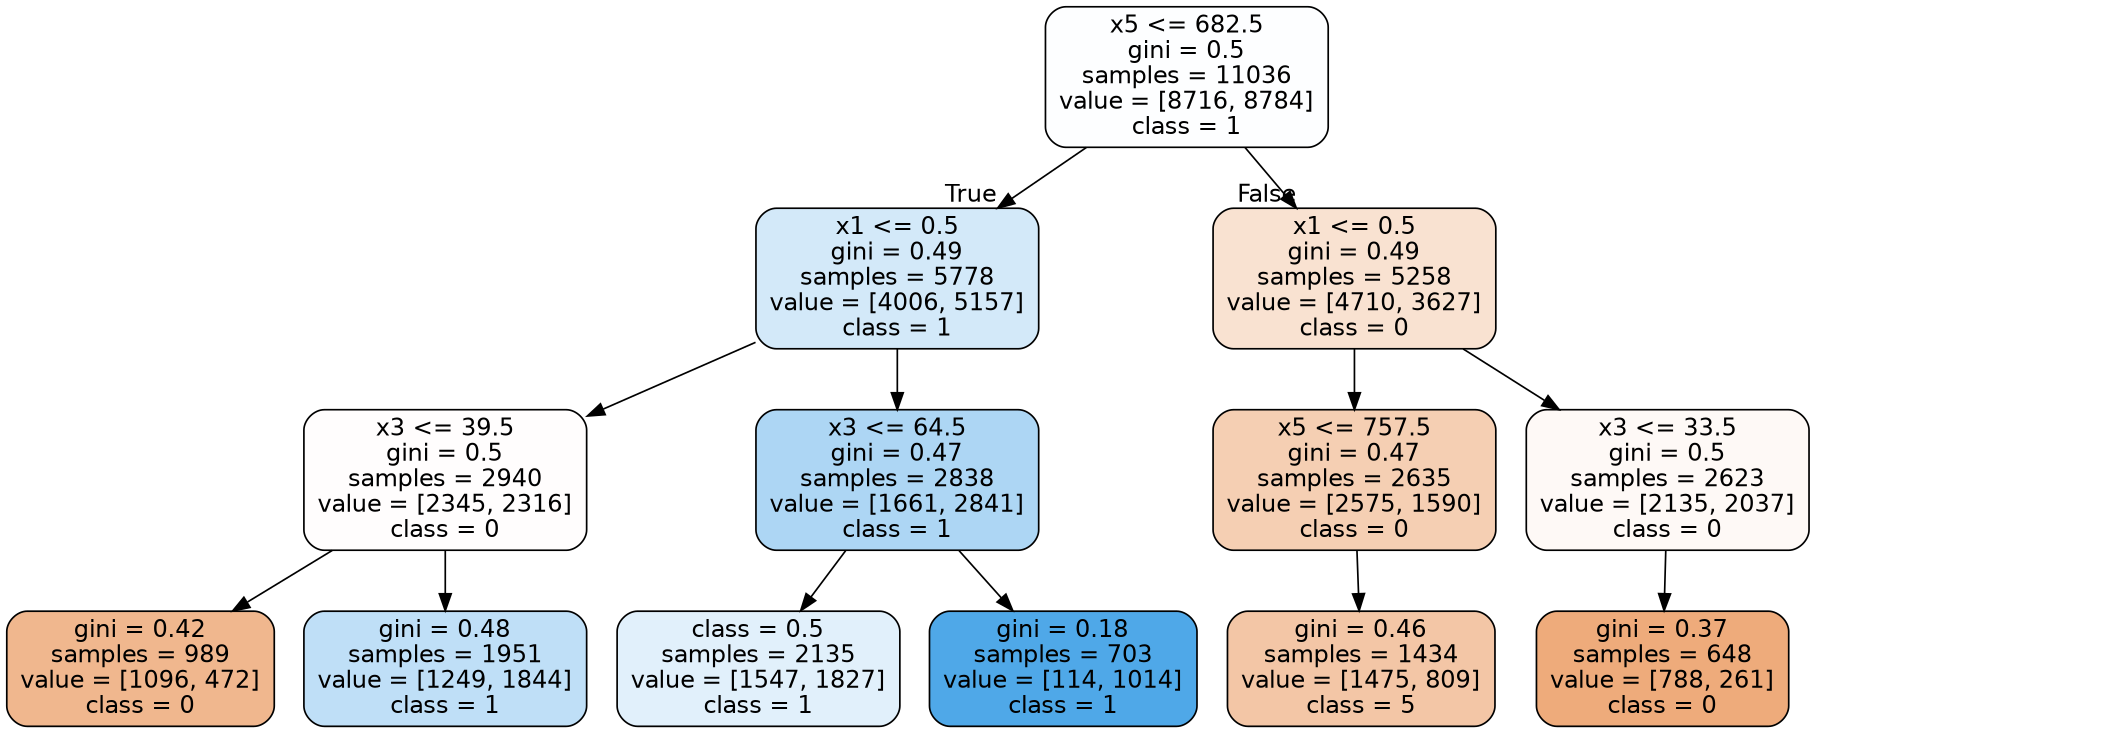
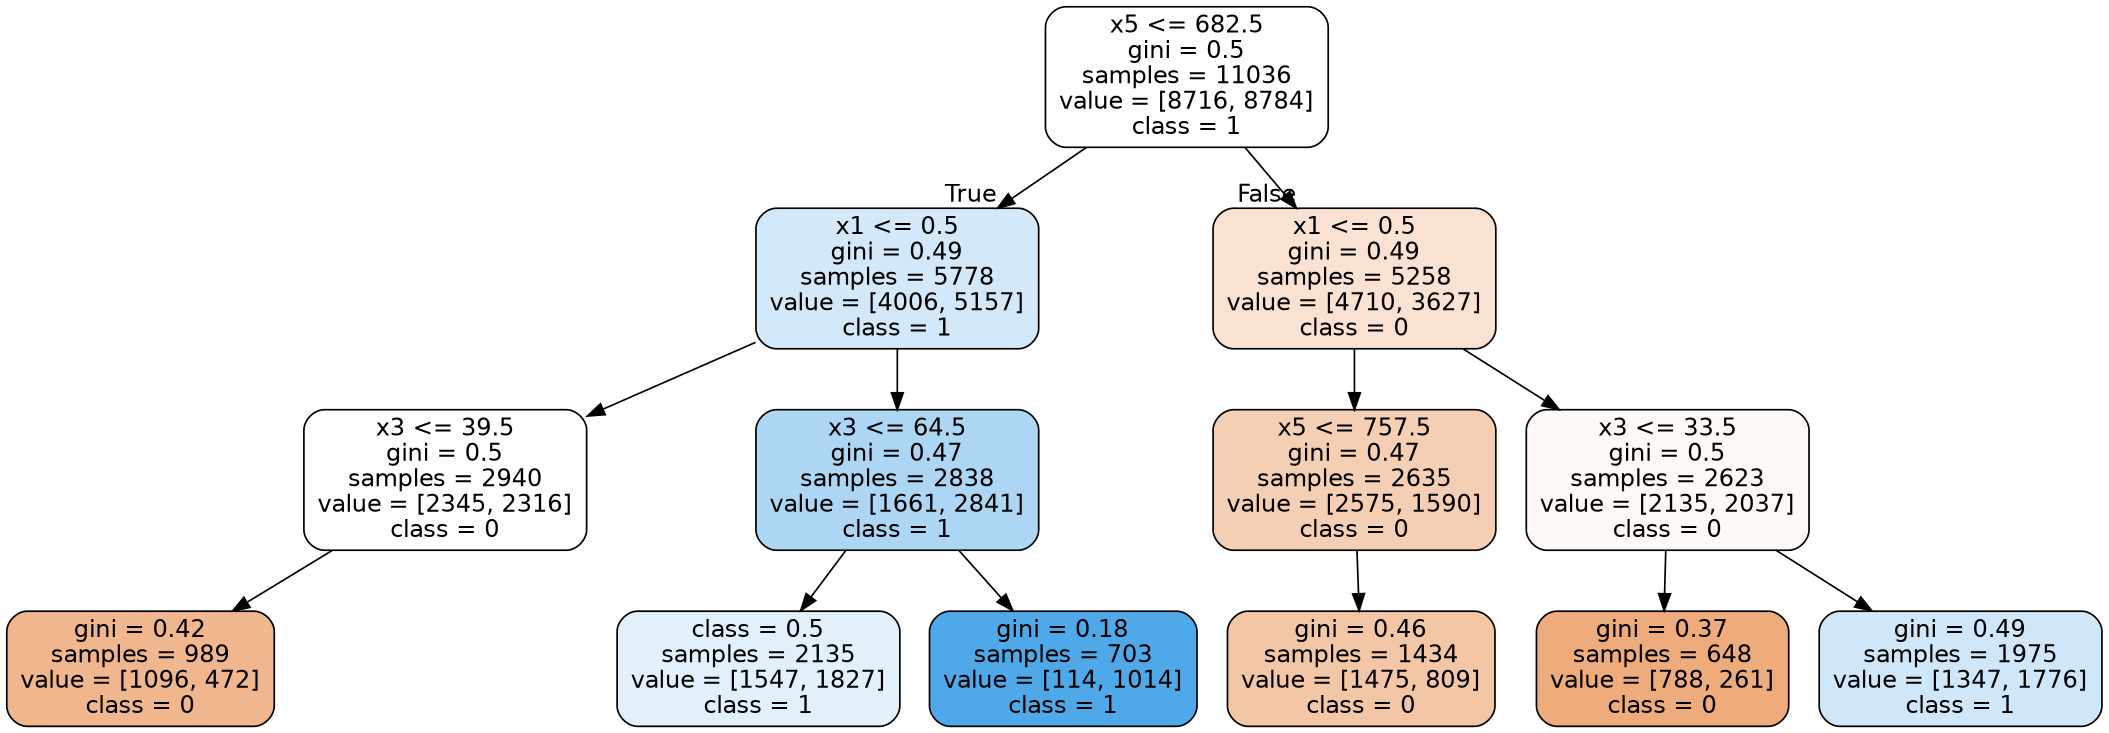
(445, 669) -> none
(1361, 669) -> (1361, 669)
none -> (1961, 669)
